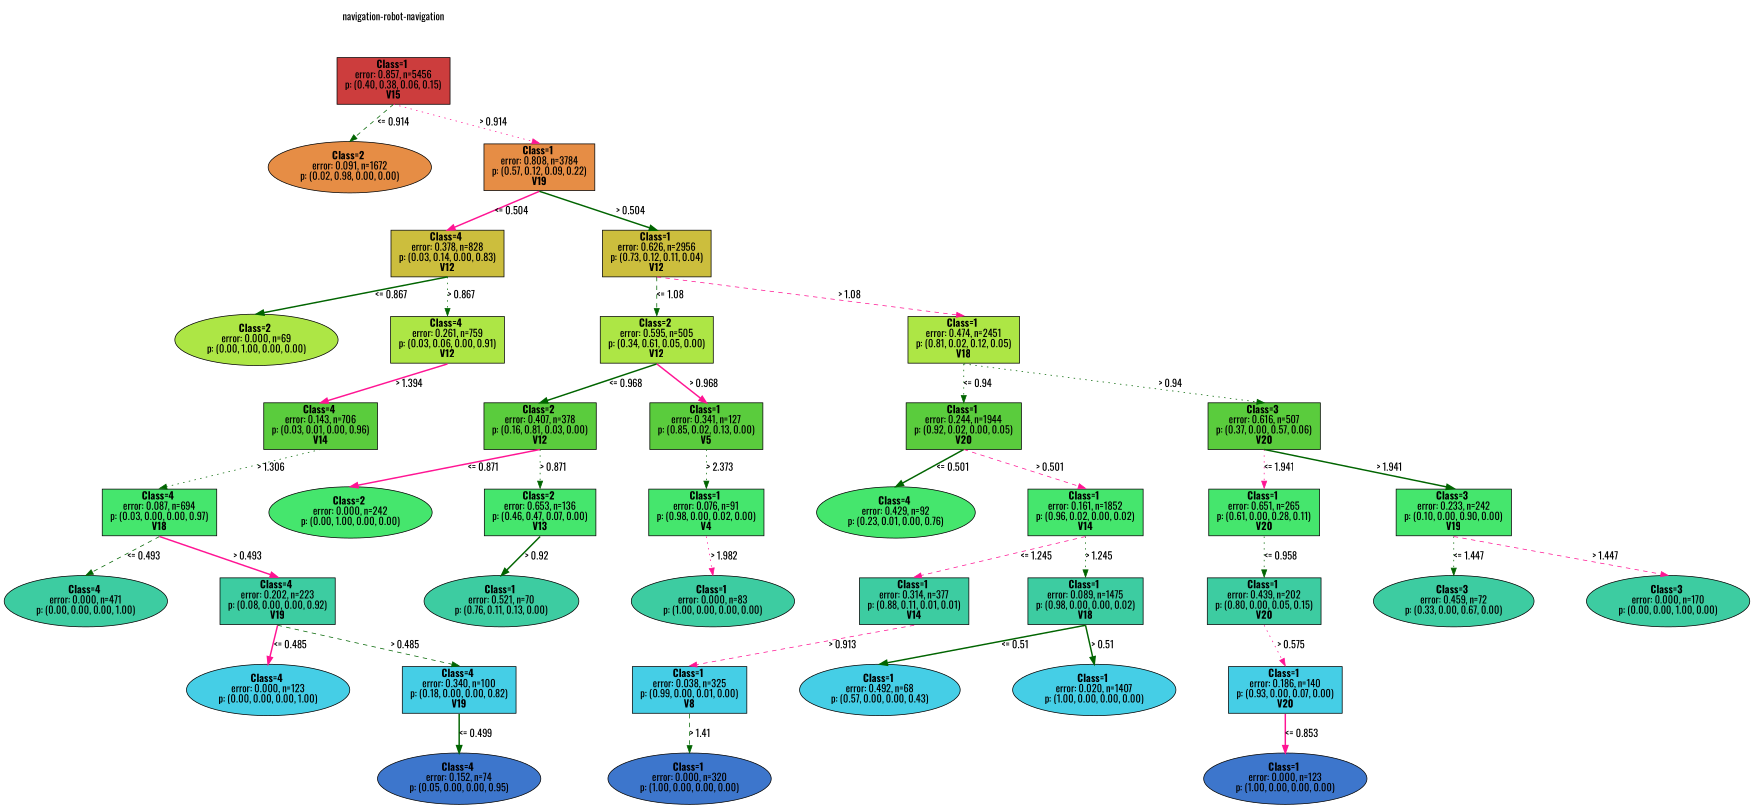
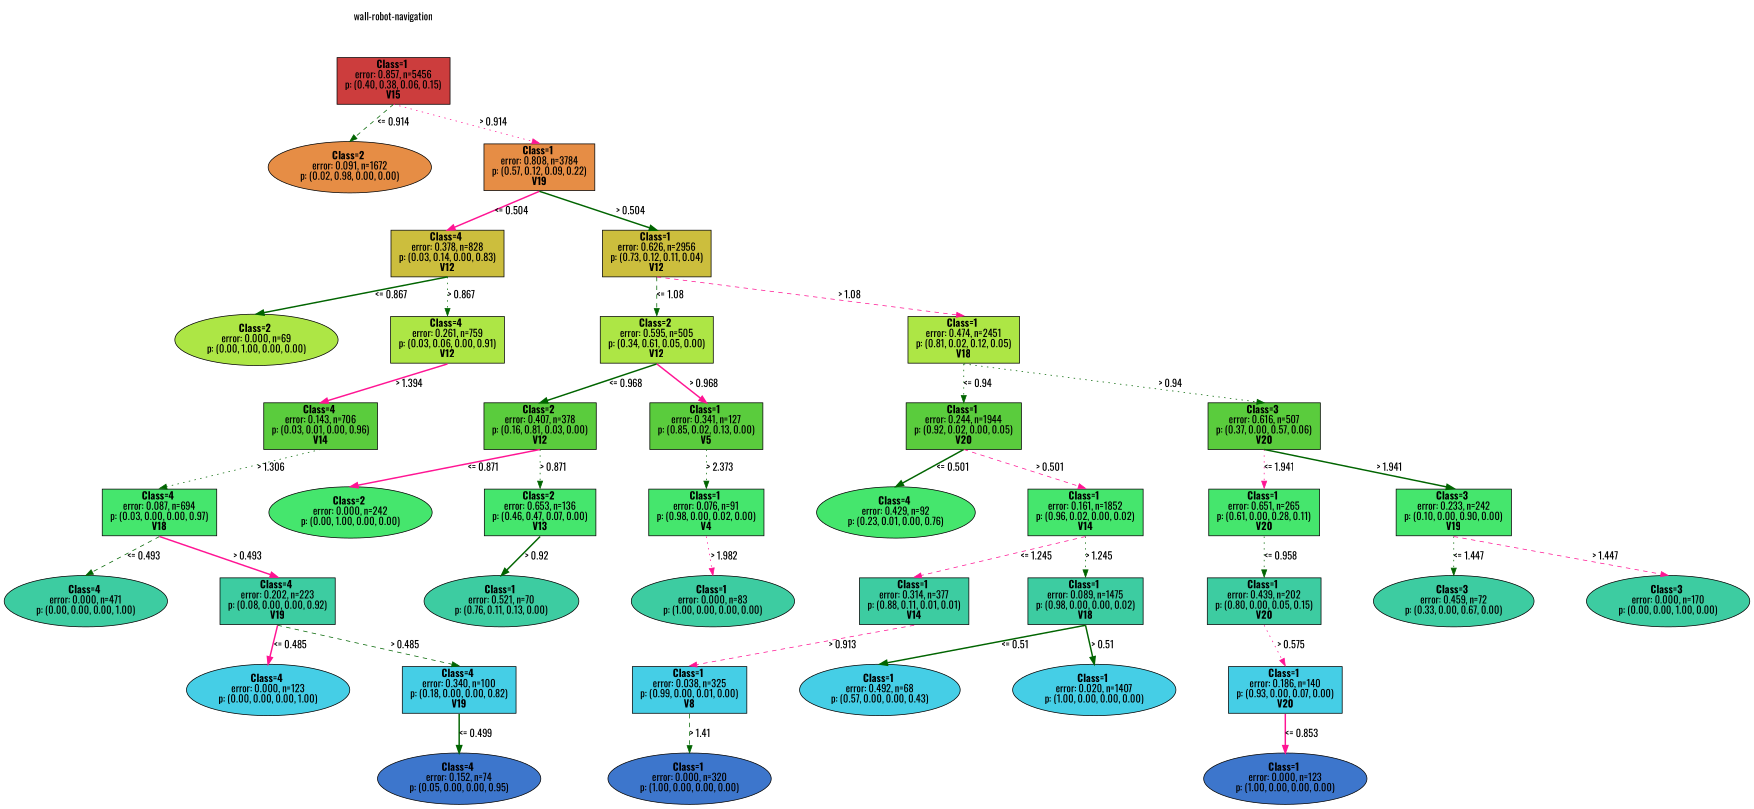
(394, 18) -> (394, 18)
